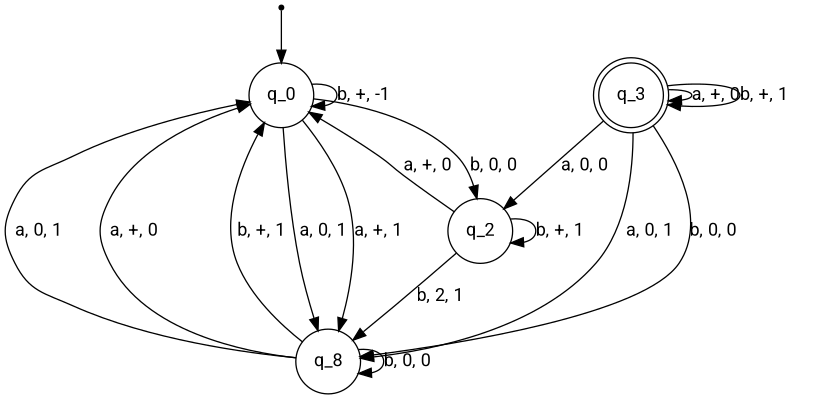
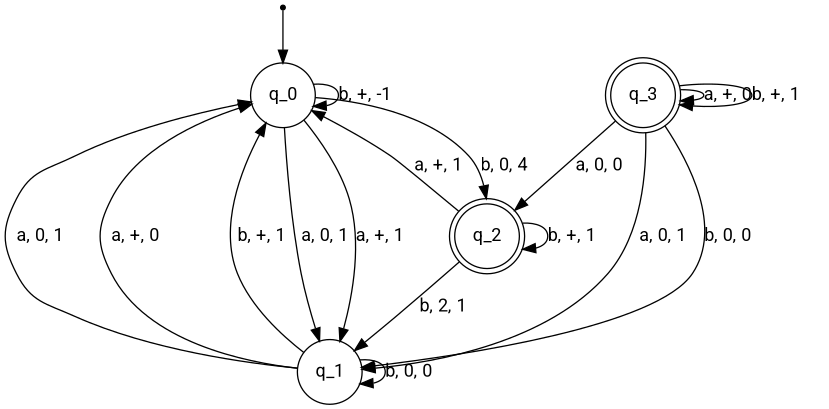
(428, 166) -> (438, 166)
(494, 166) -> (505, 166)
(480, 231) -> (487, 236)
(328, 362) -> (330, 372)
